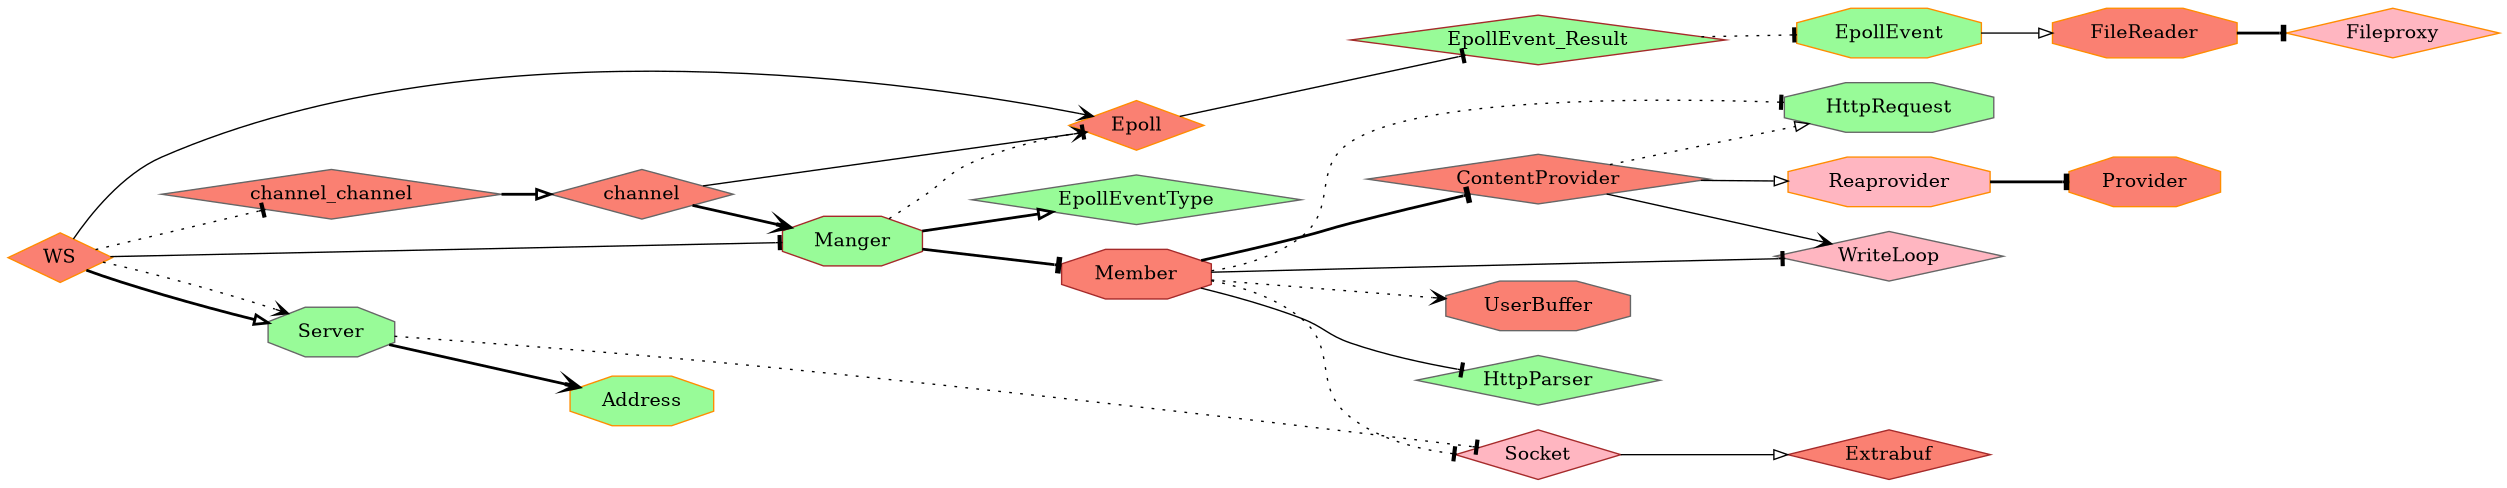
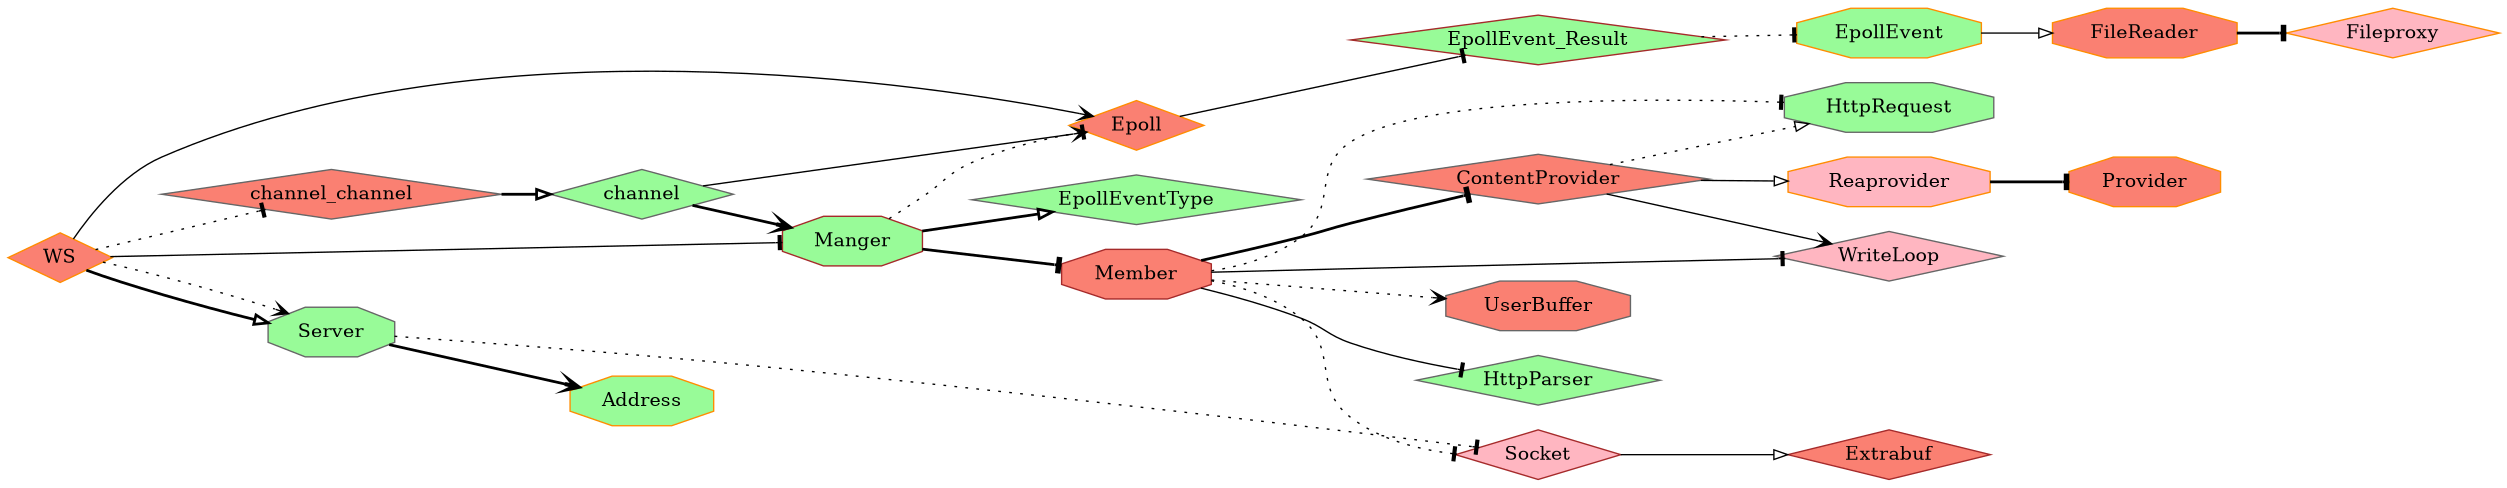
(642, 194) -> (642, 194)
